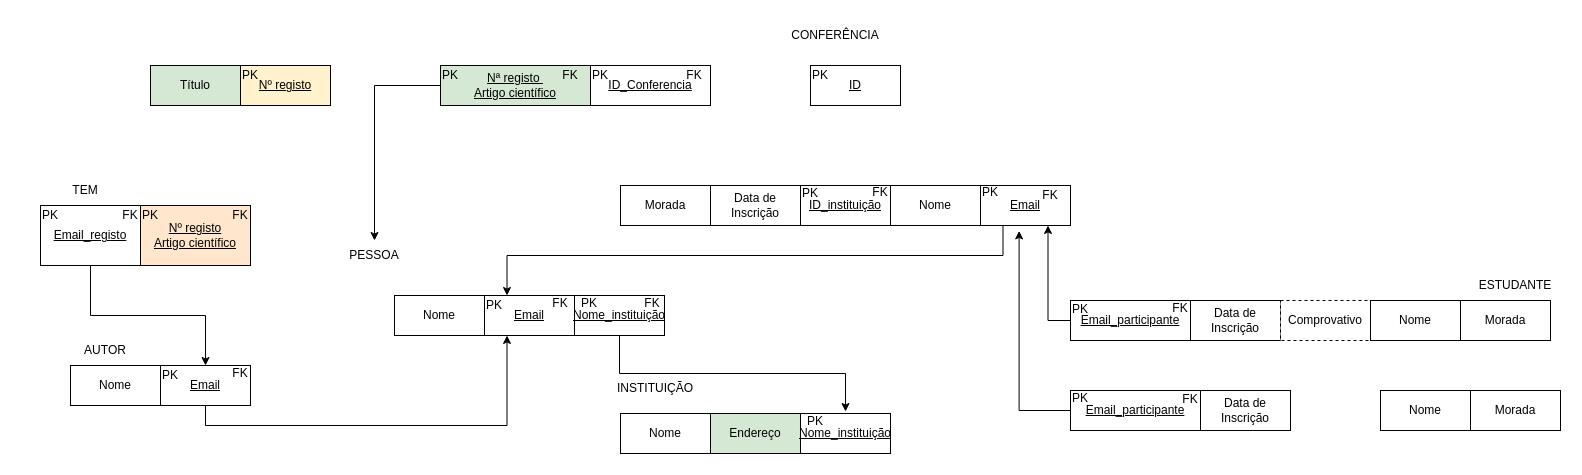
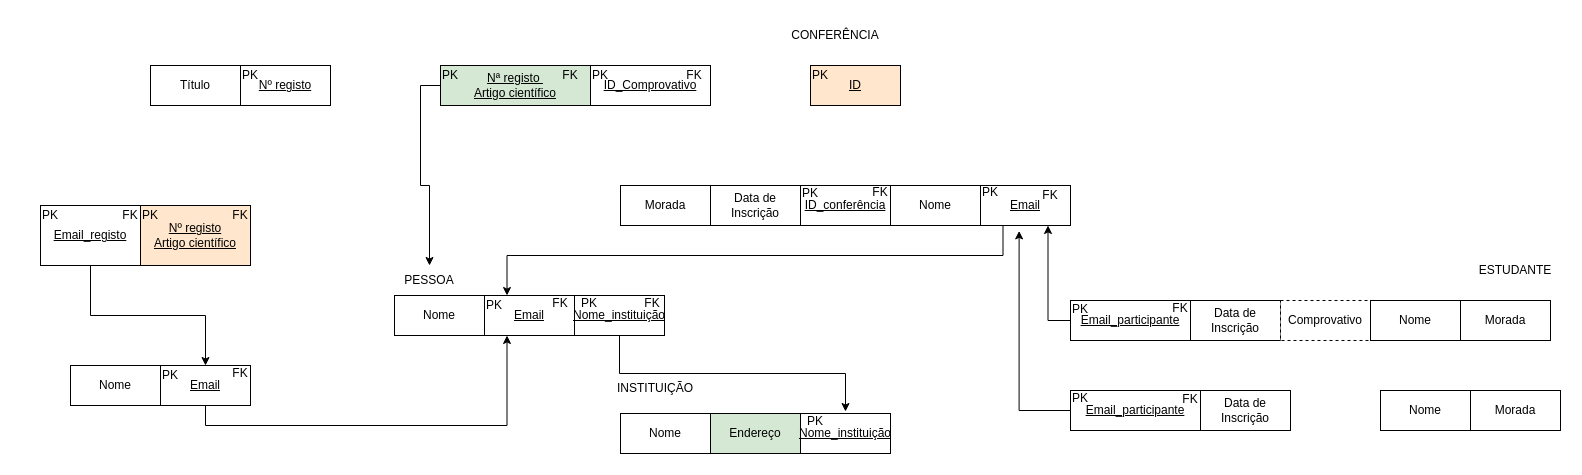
(196, 86) -> (196, 86)
(286, 86) -> (286, 86)
(651, 86) -> (651, 86)
(856, 86) -> (856, 86)
(86, 191) -> none
(846, 206) -> (846, 206)
(375, 256) -> (430, 281)
(1516, 286) -> (1516, 271)
(106, 351) -> none
